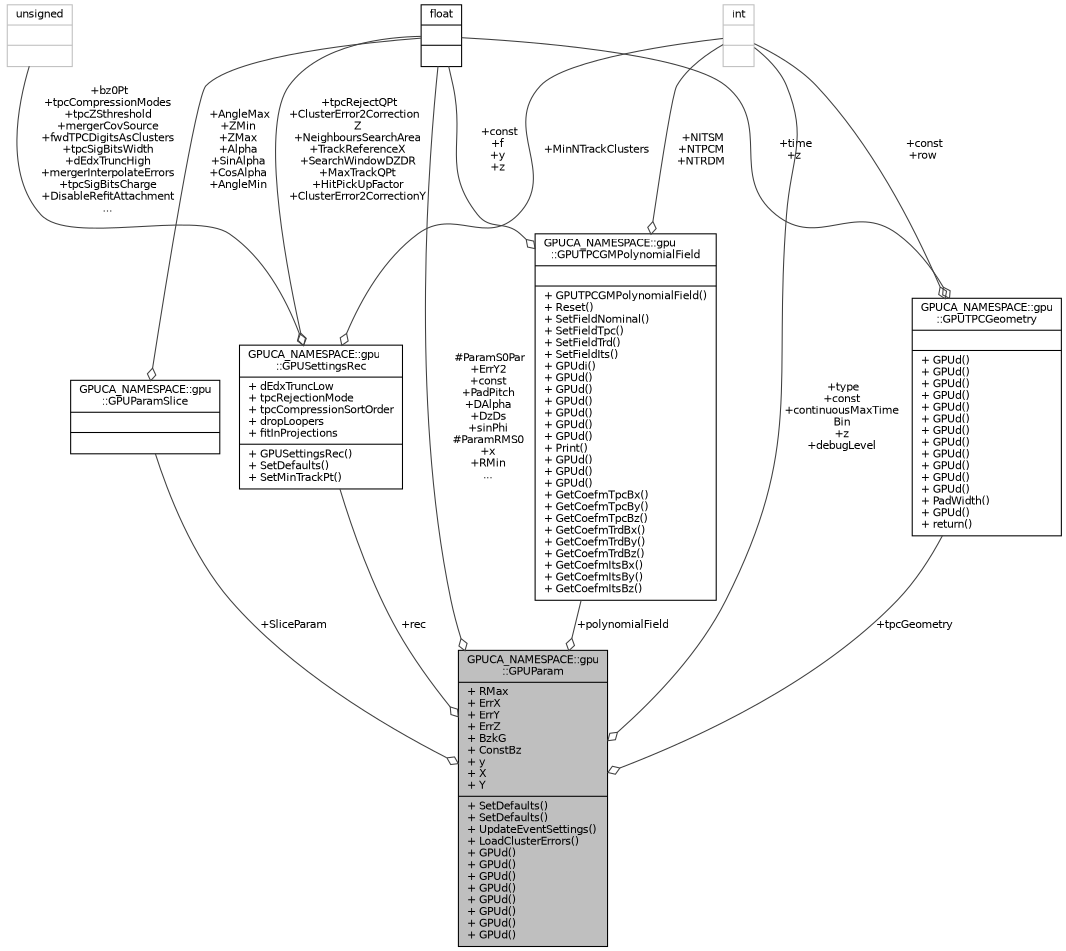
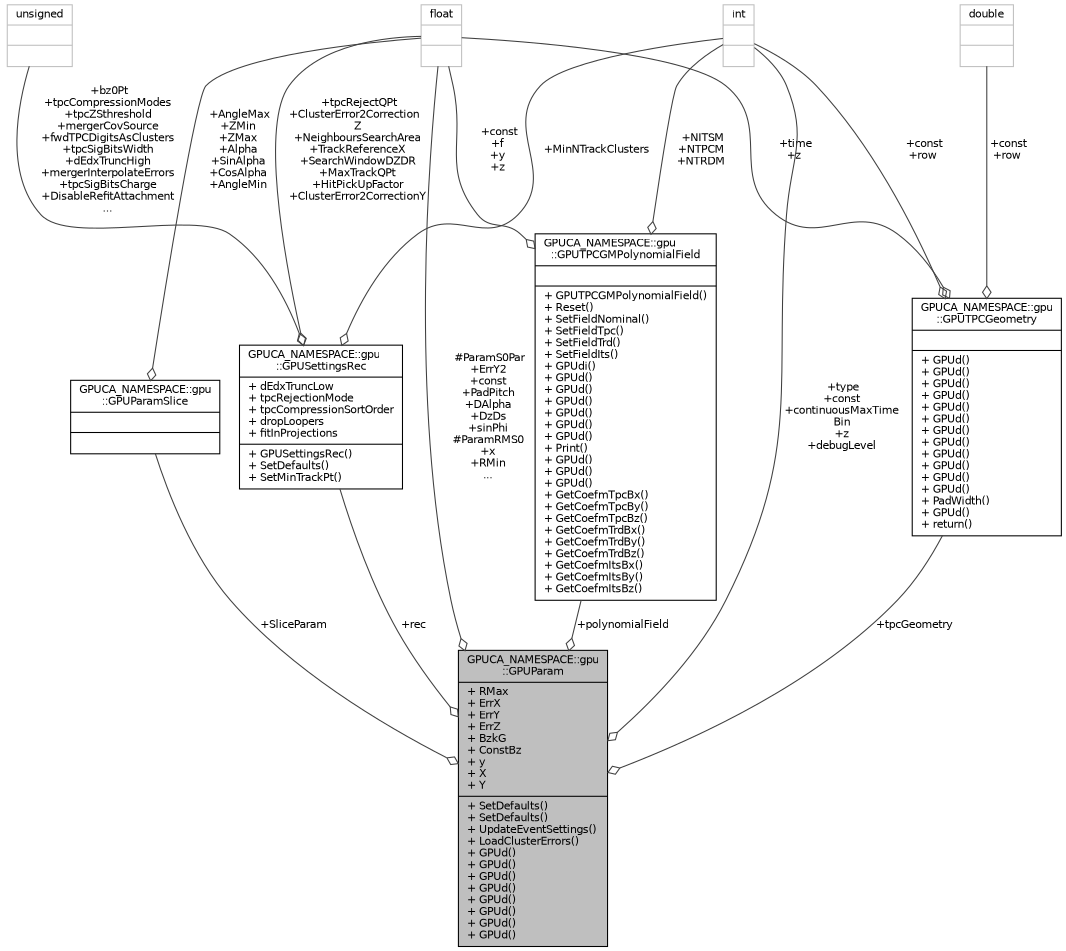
(441, 36) -> (441, 36)
none -> (987, 36)
